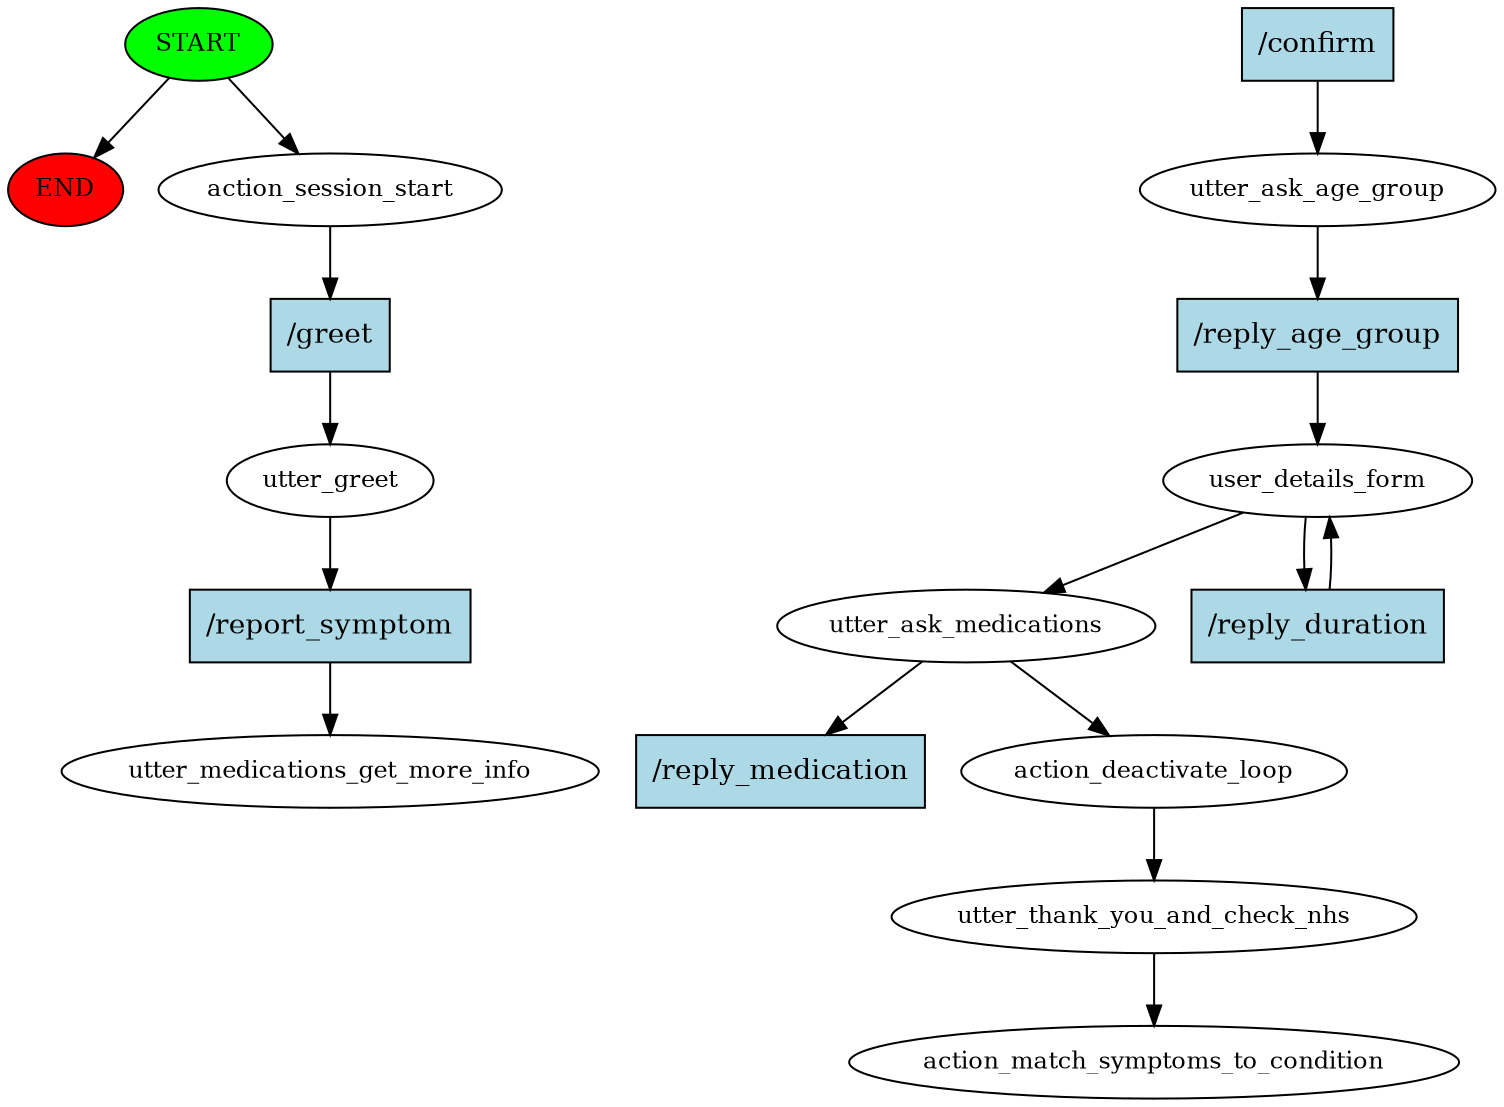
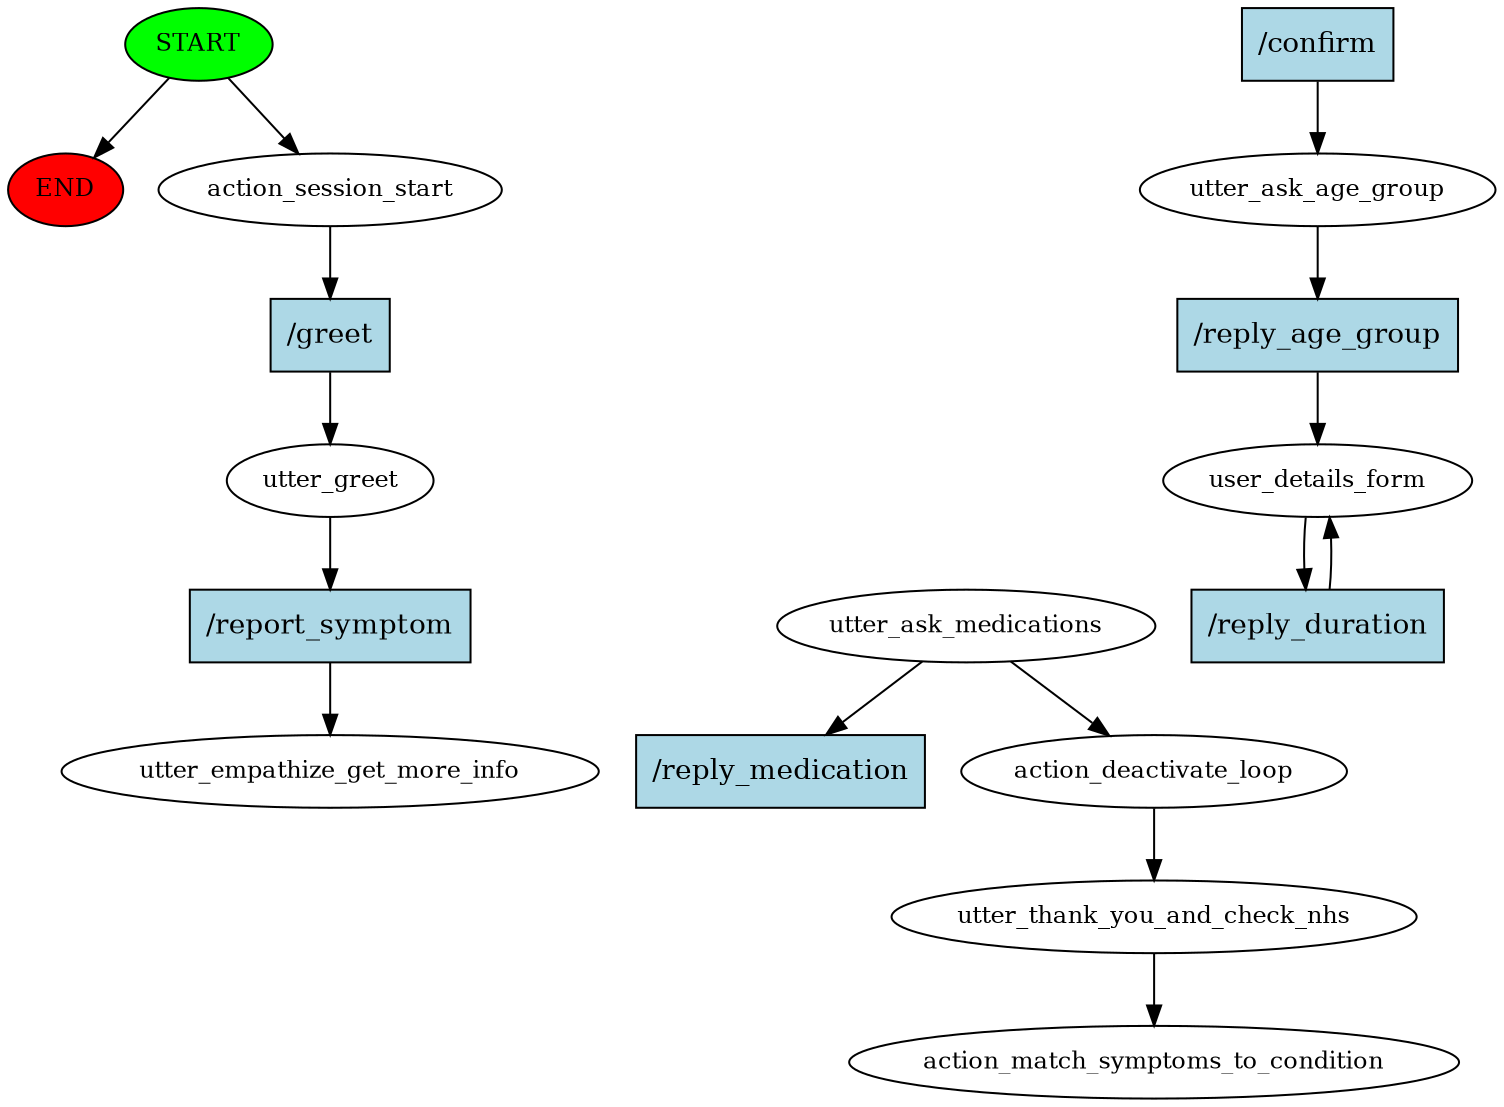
(1153, 549) -> none
(330, 771) -> (330, 771)
